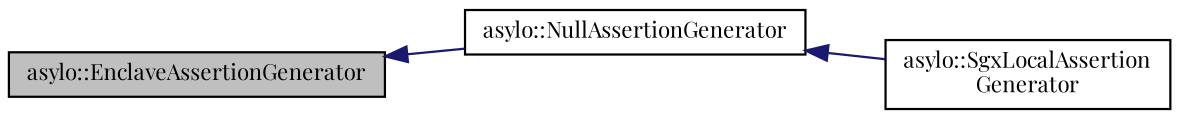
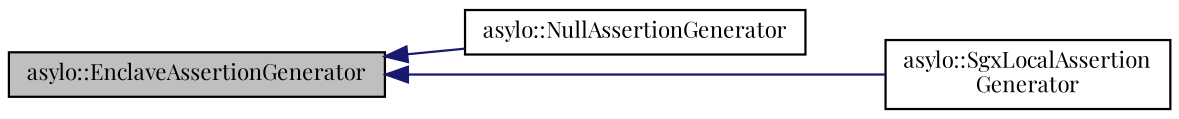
(857, 56) -> (647, 75)
